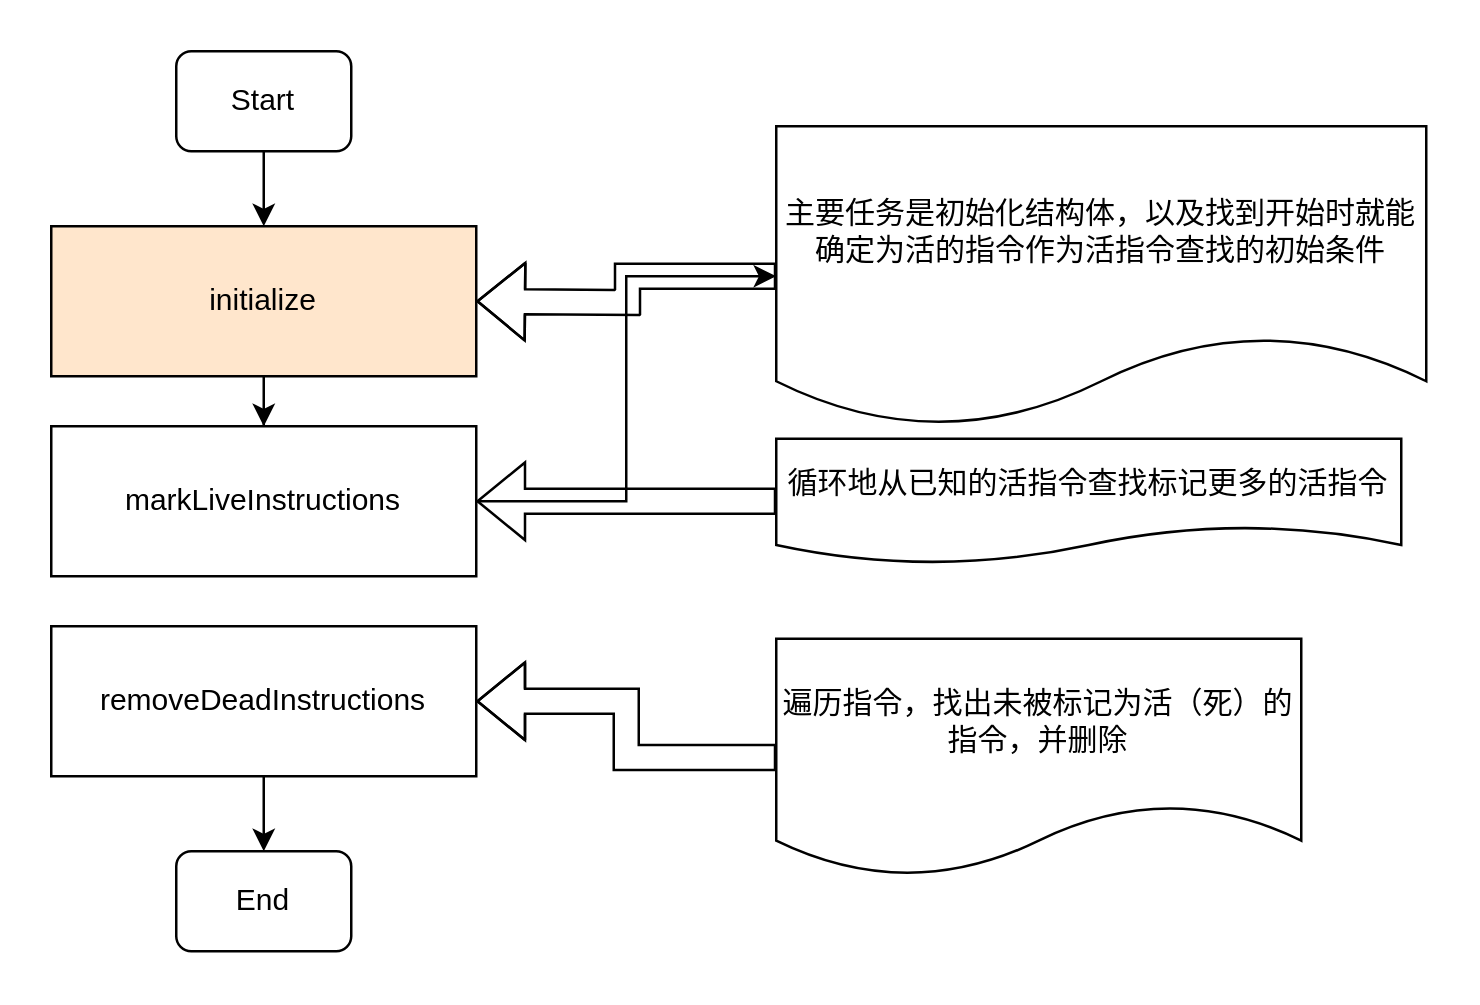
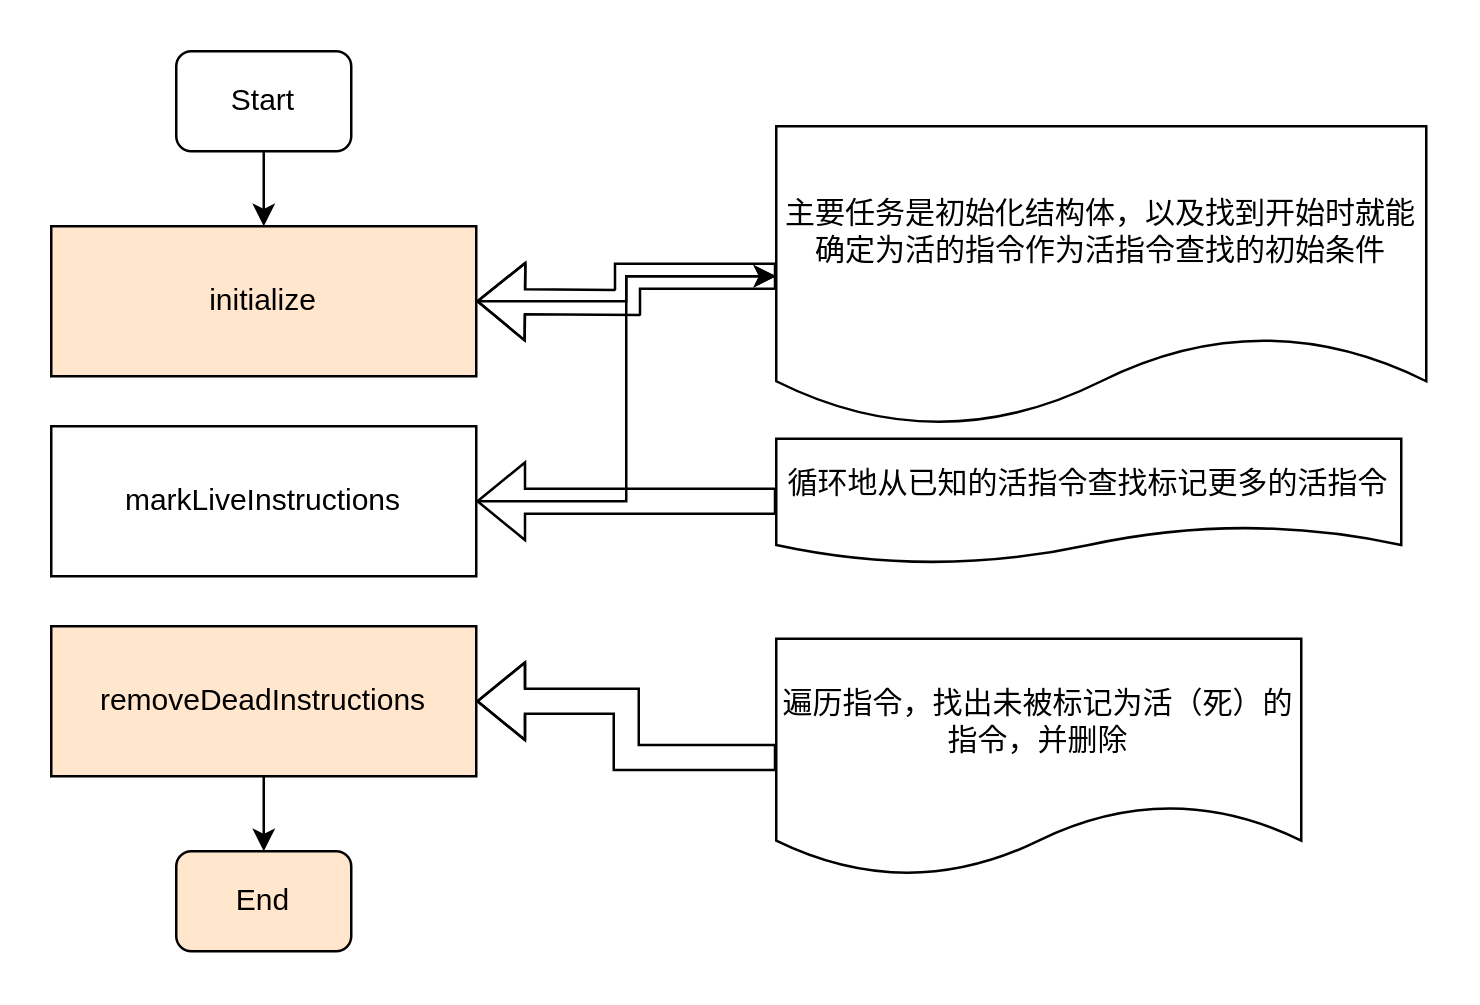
(264, 409) -> (552, 301)
(264, 701) -> (264, 701)
(264, 901) -> (264, 901)
